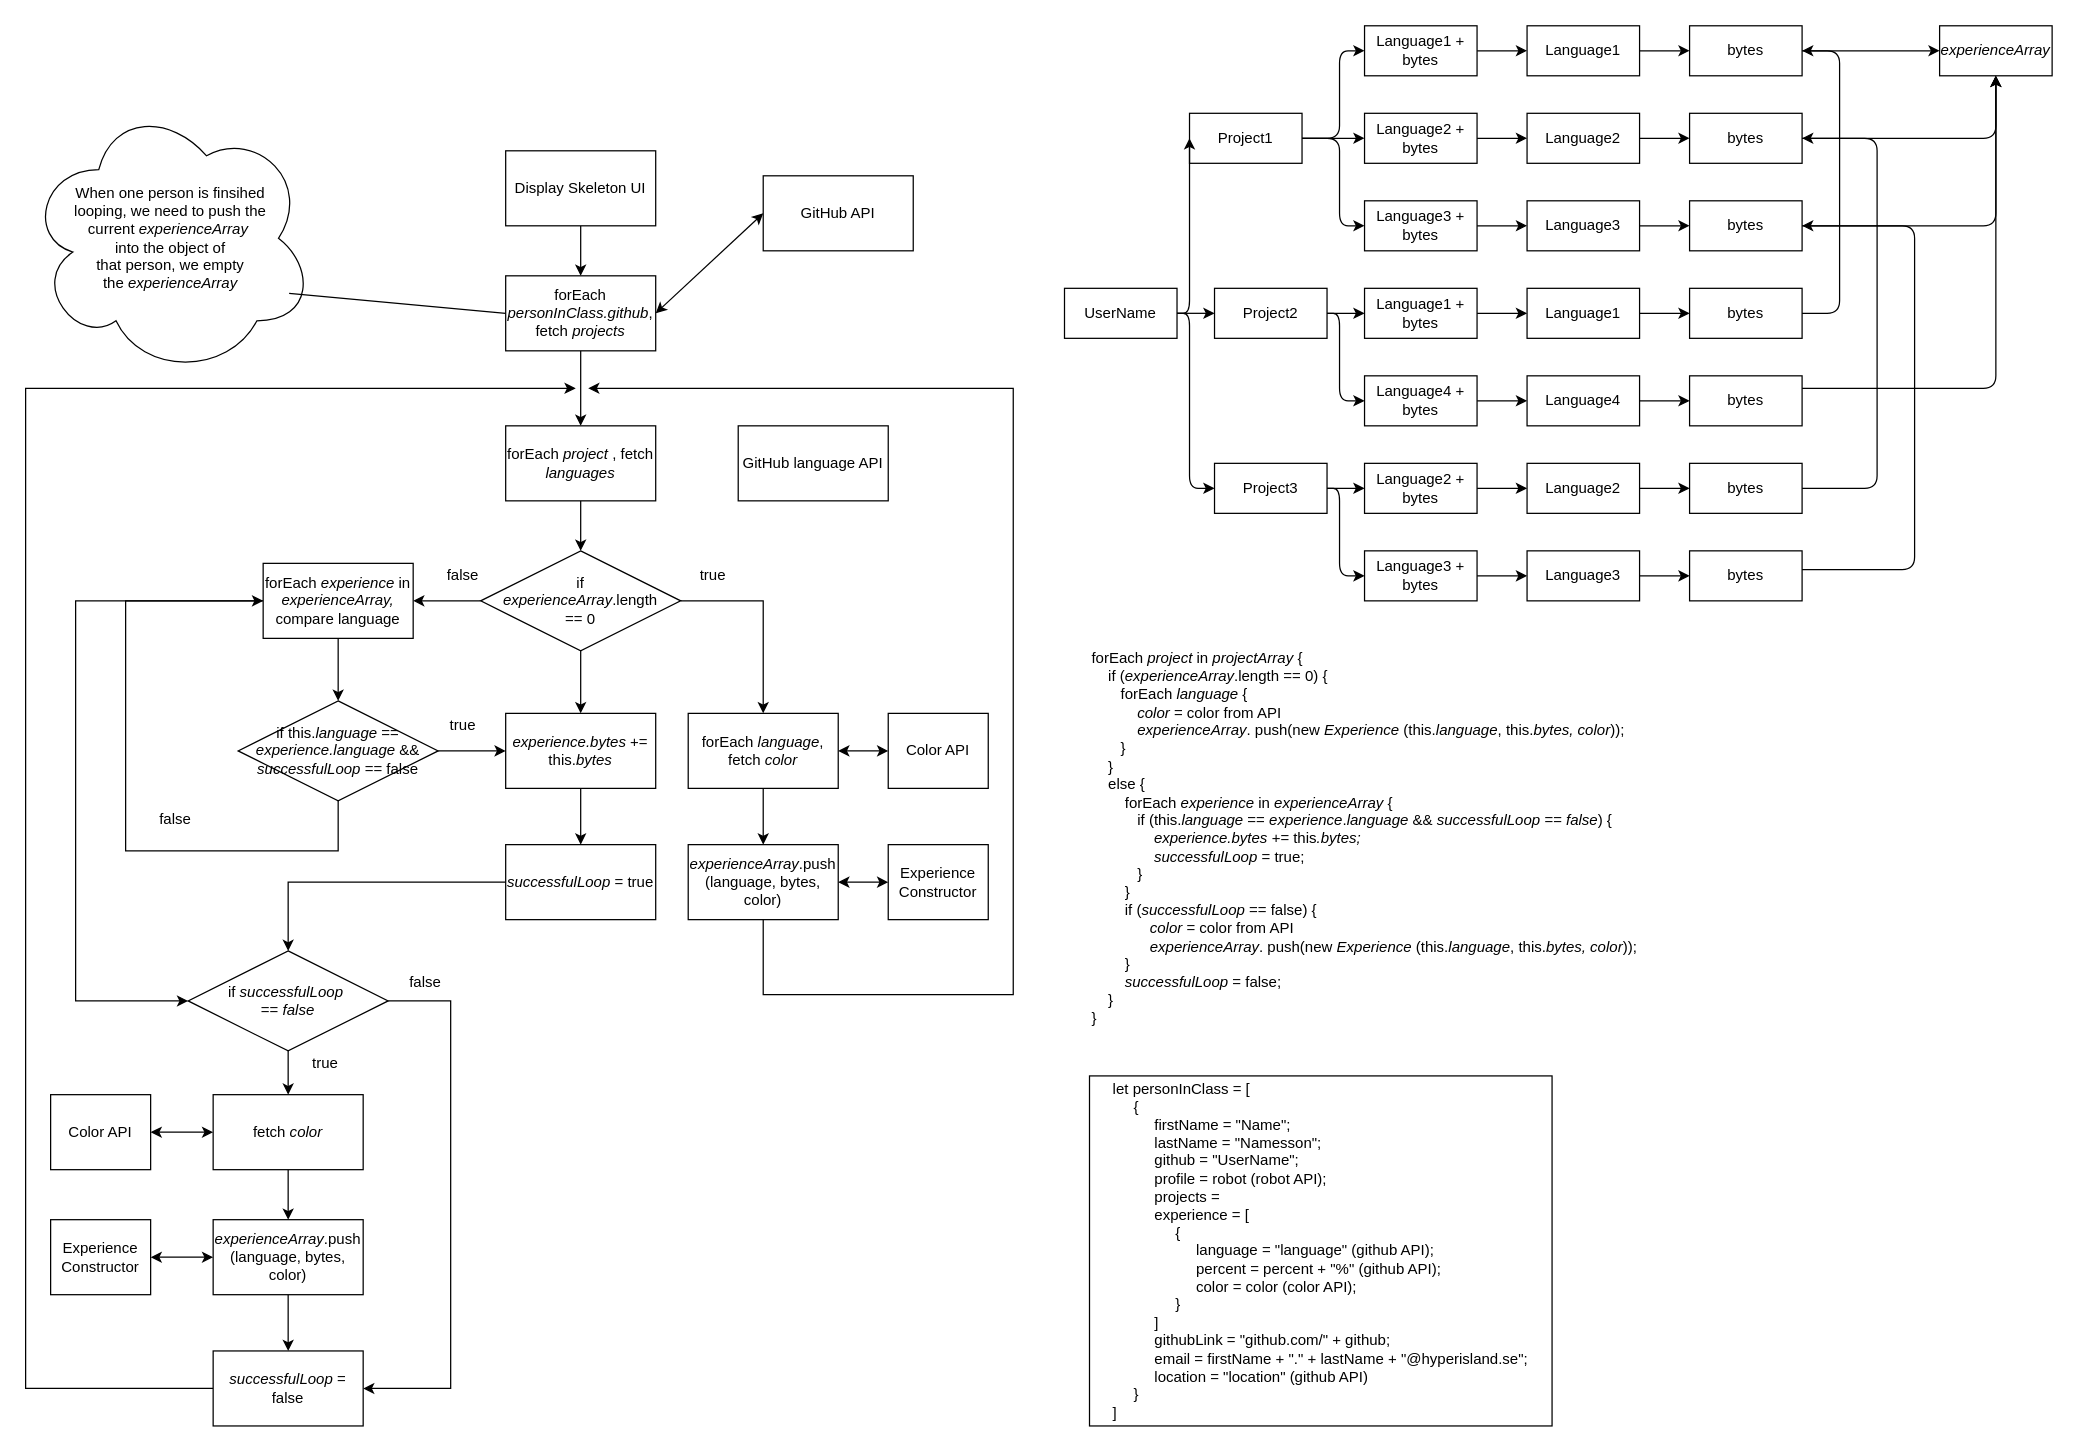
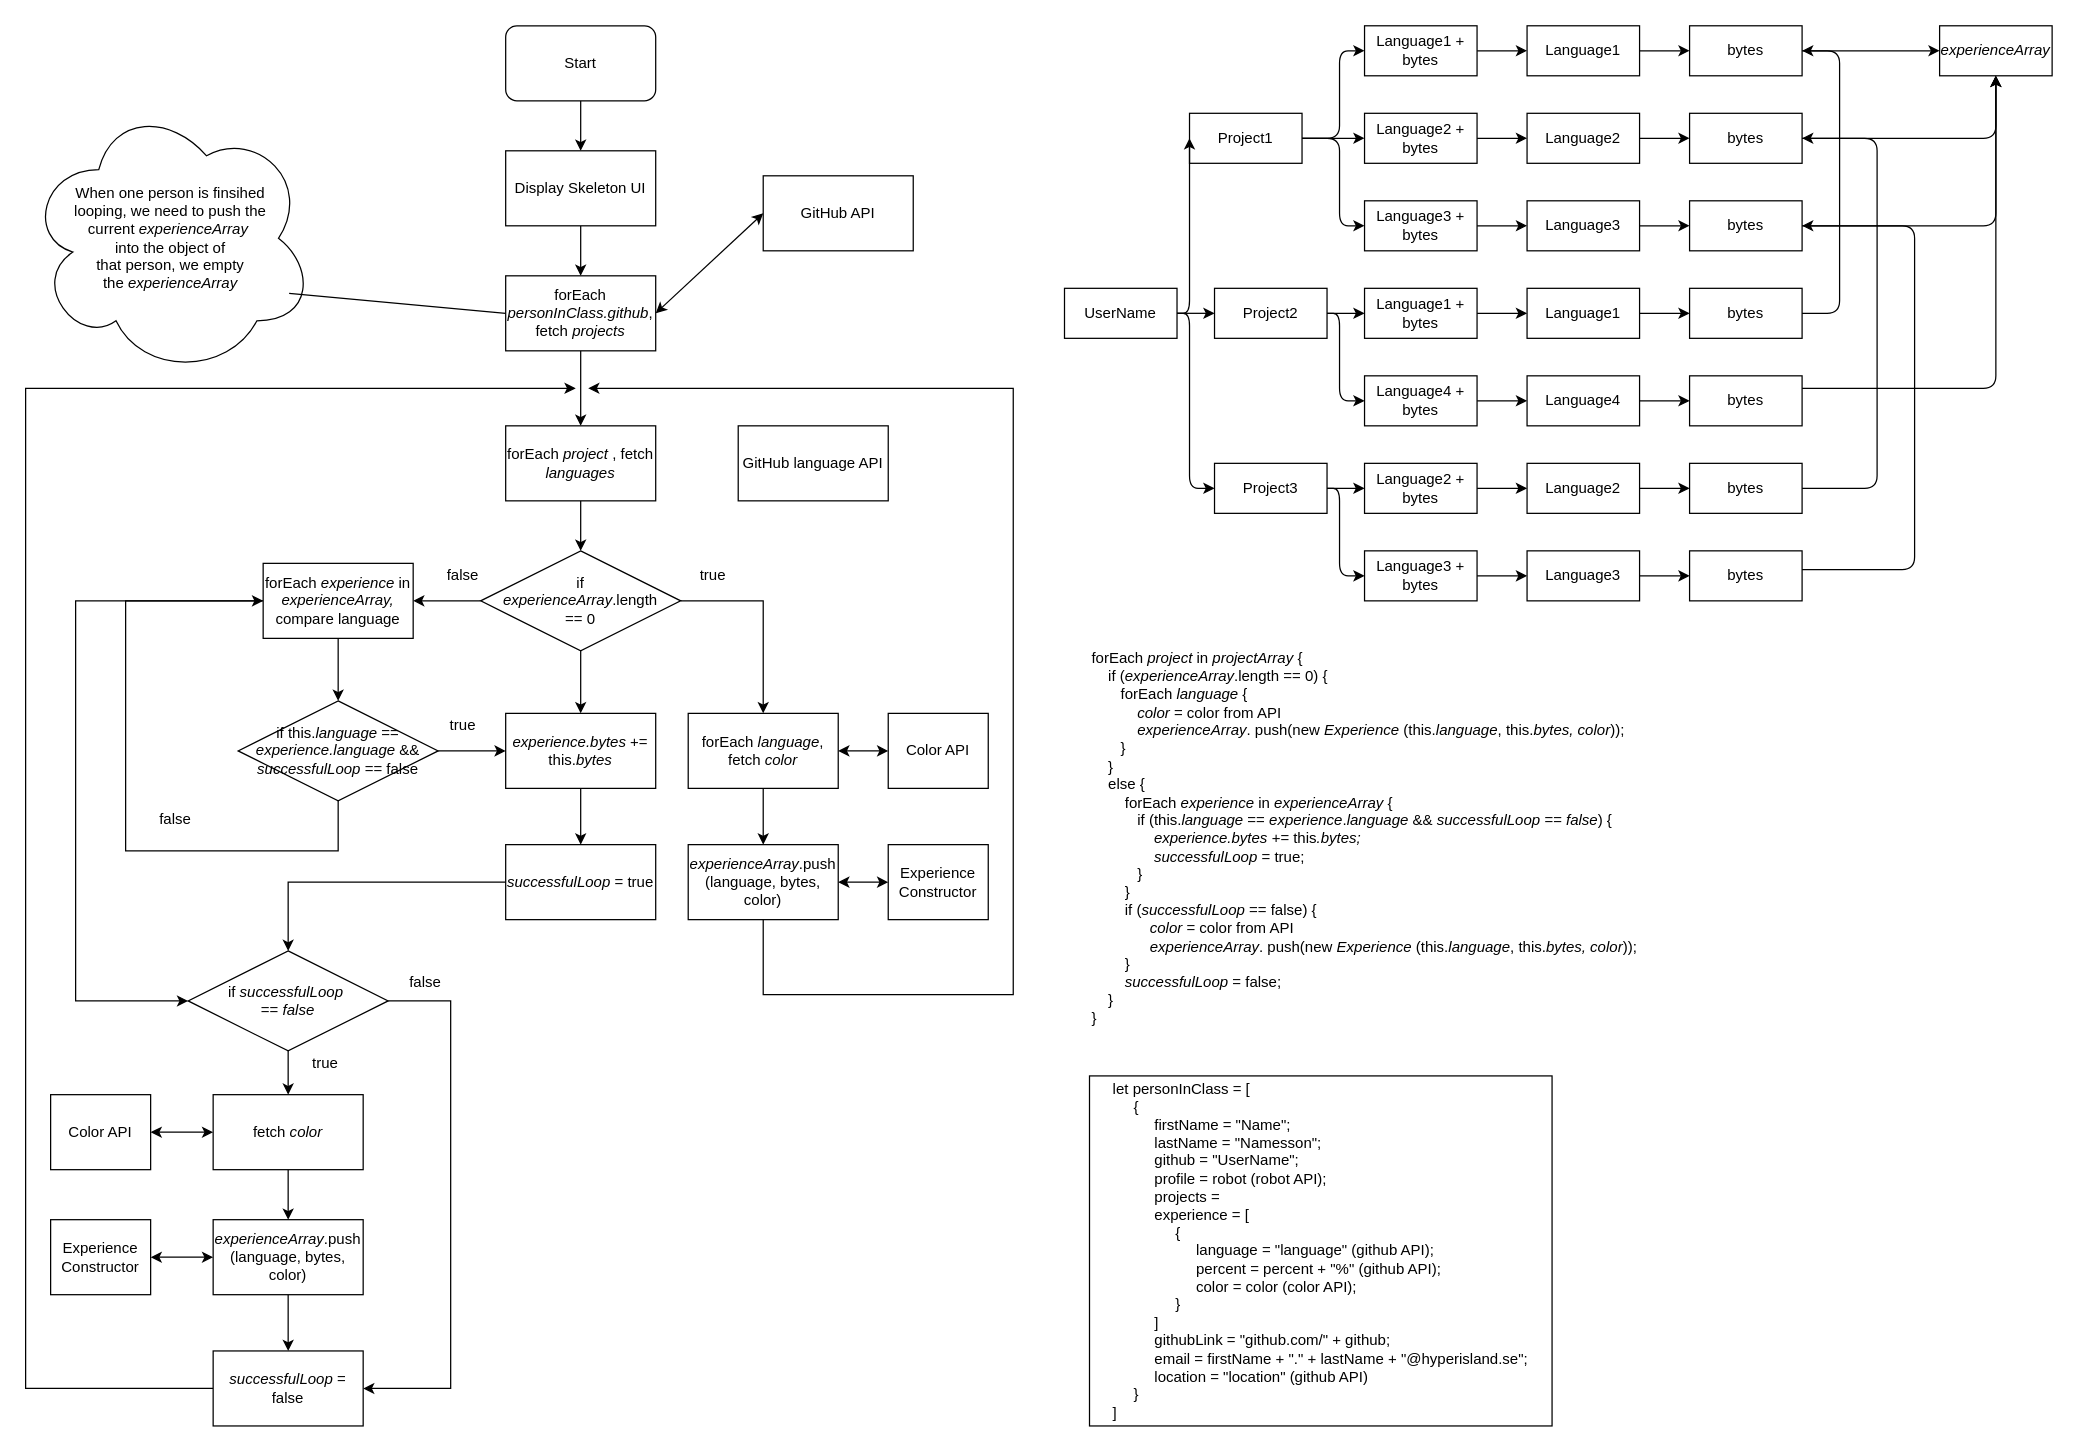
none -> (581, 63)
none -> (581, 122)
